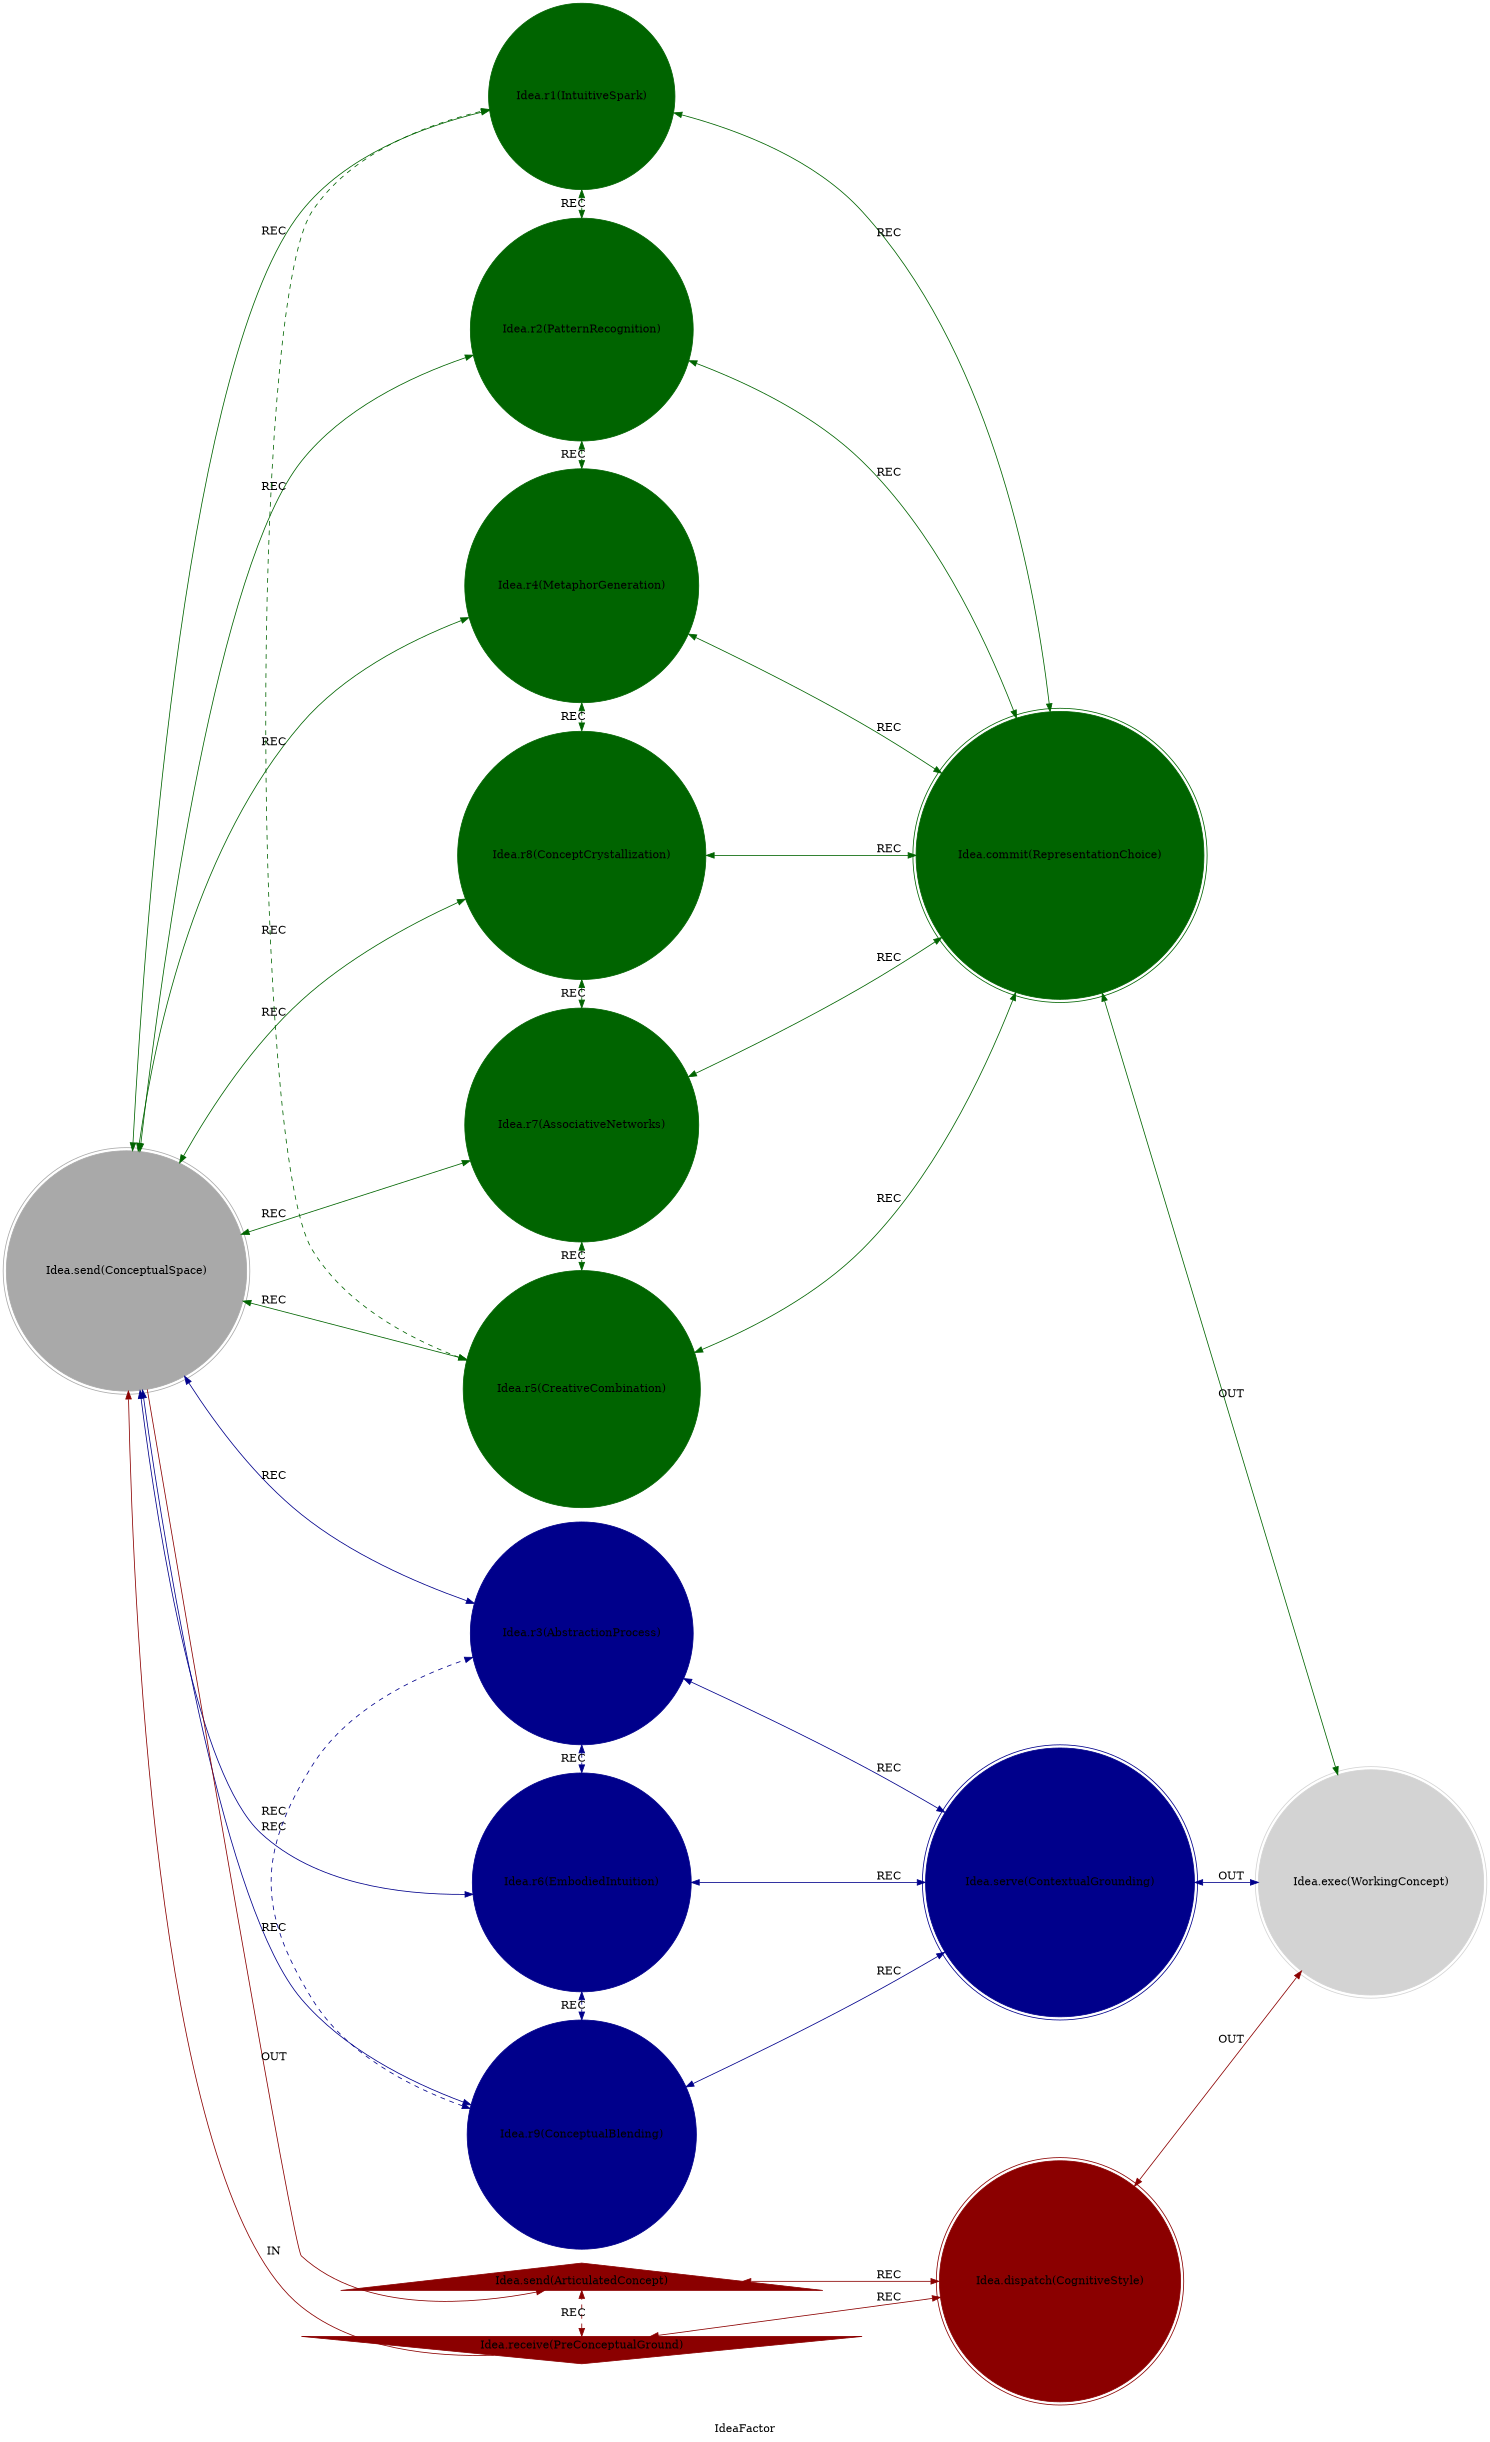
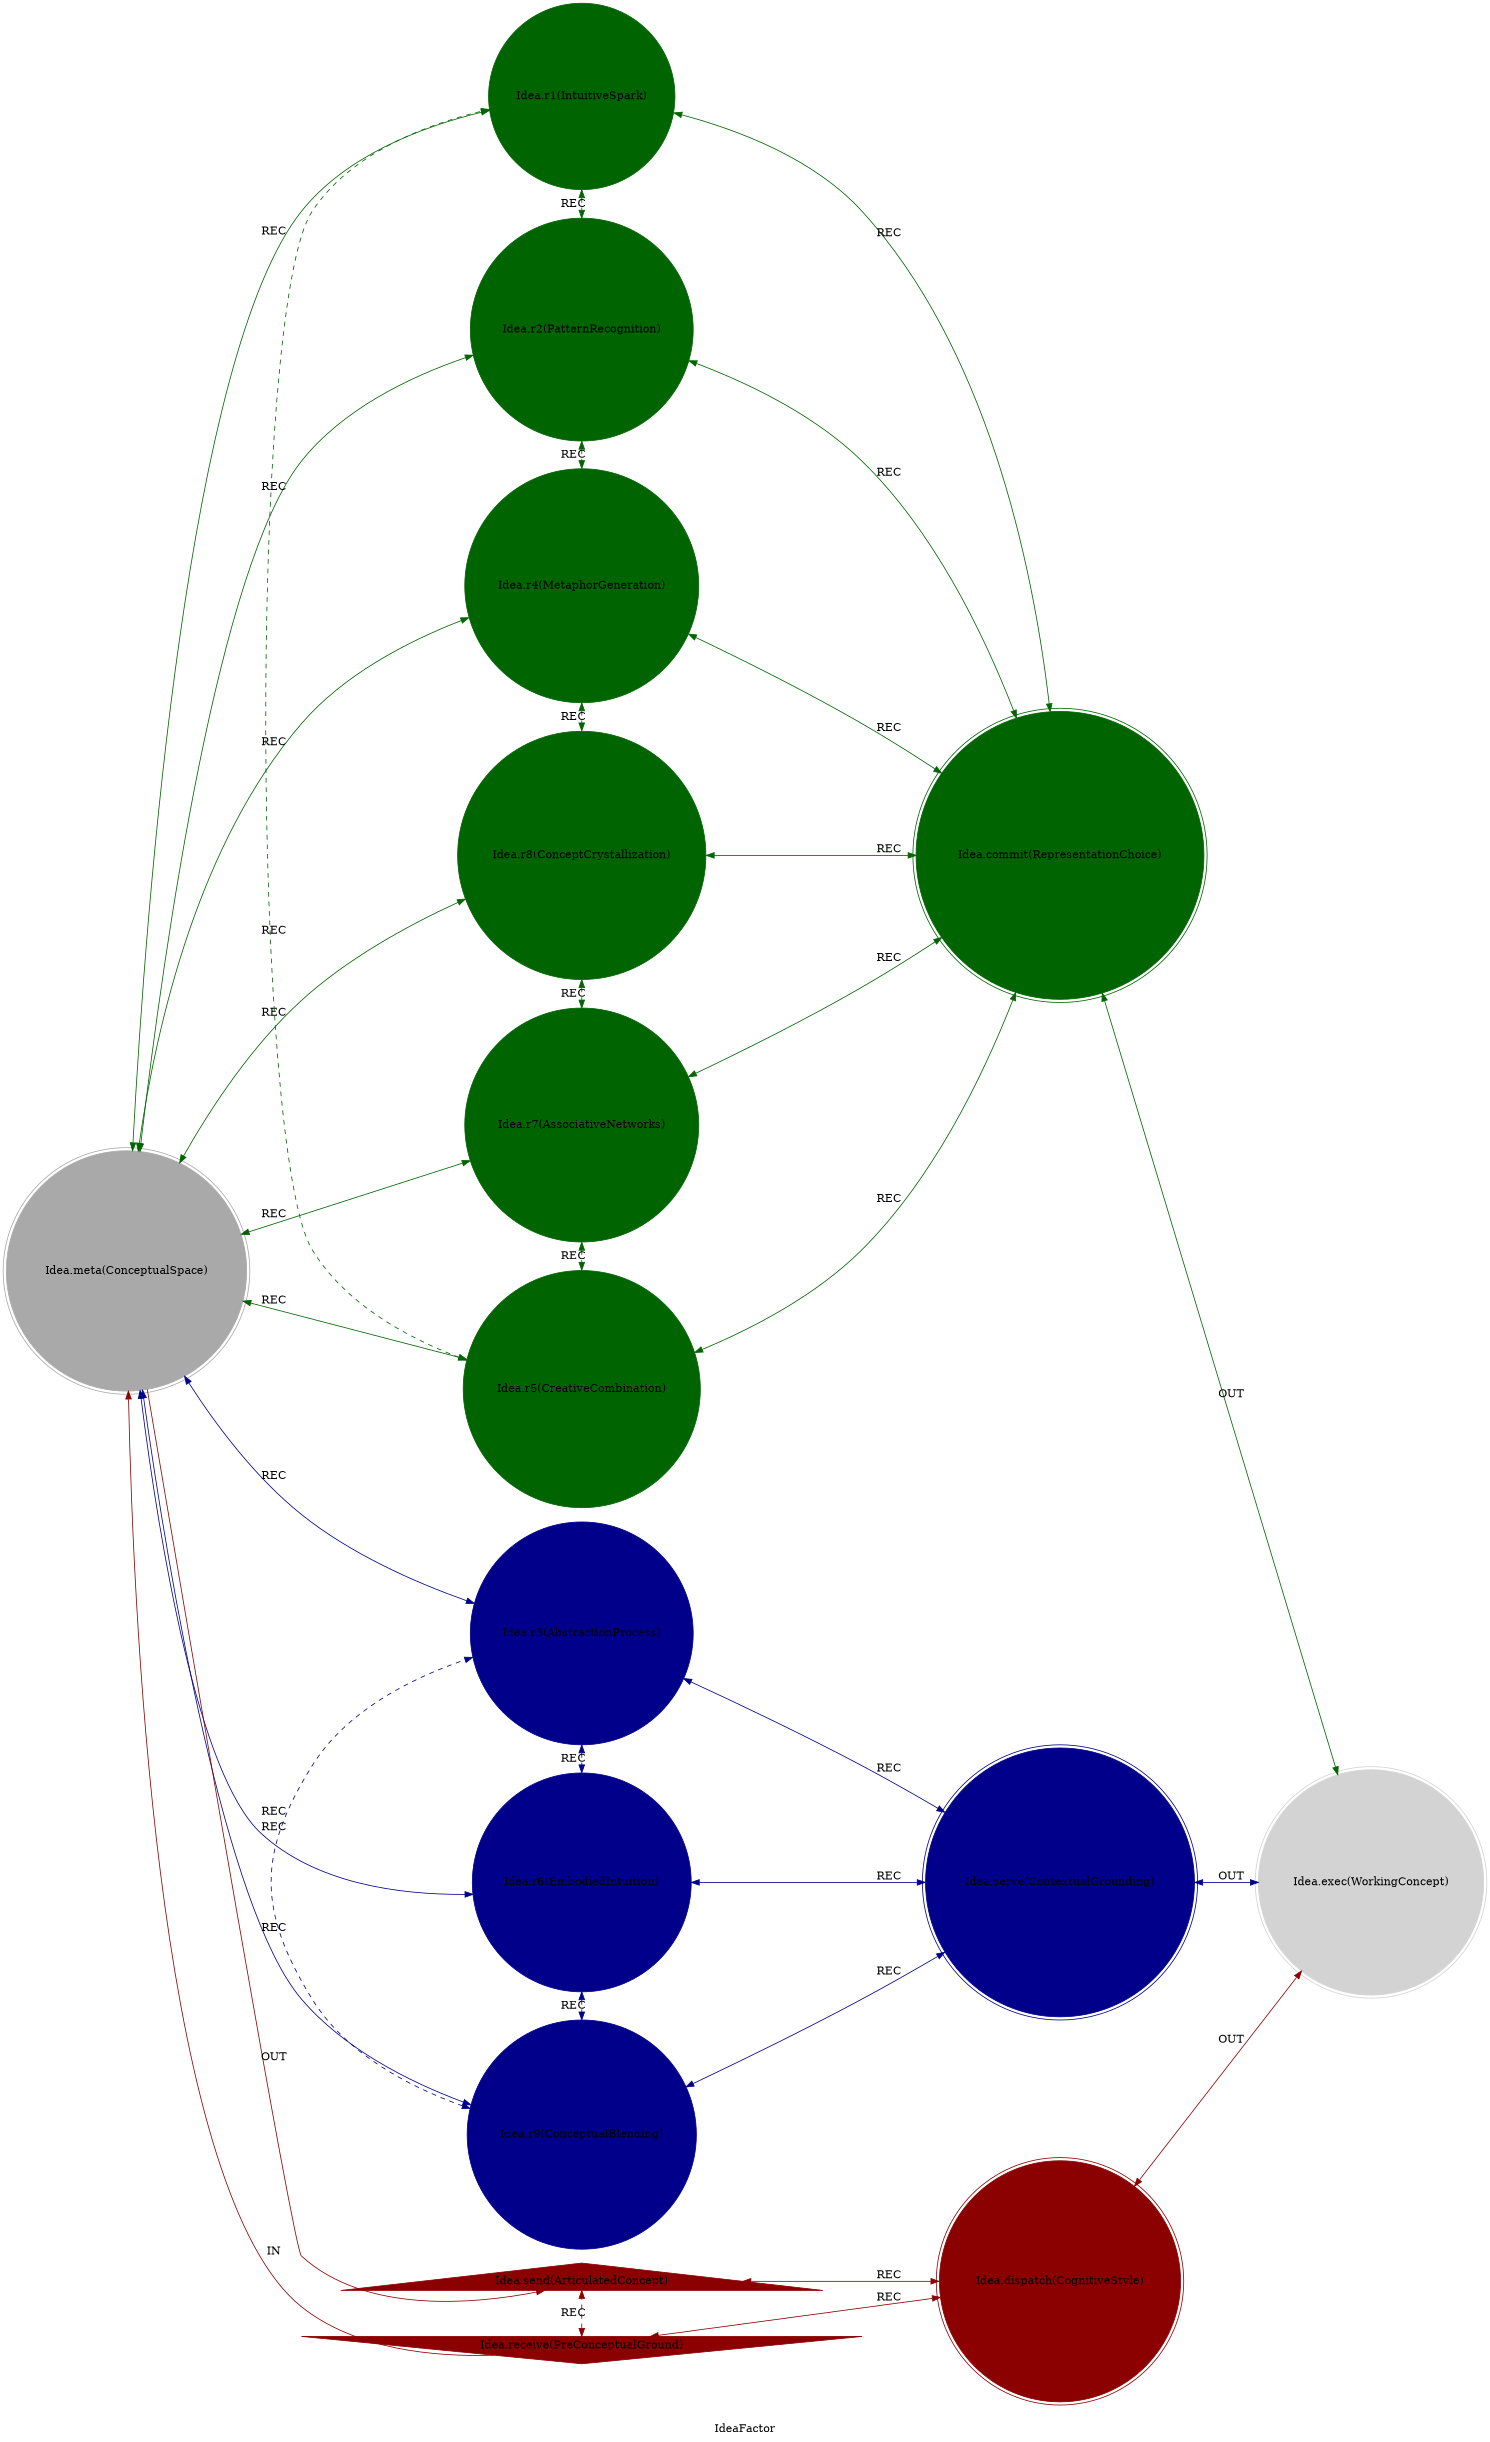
(126, 1271) -> (126, 1271)
